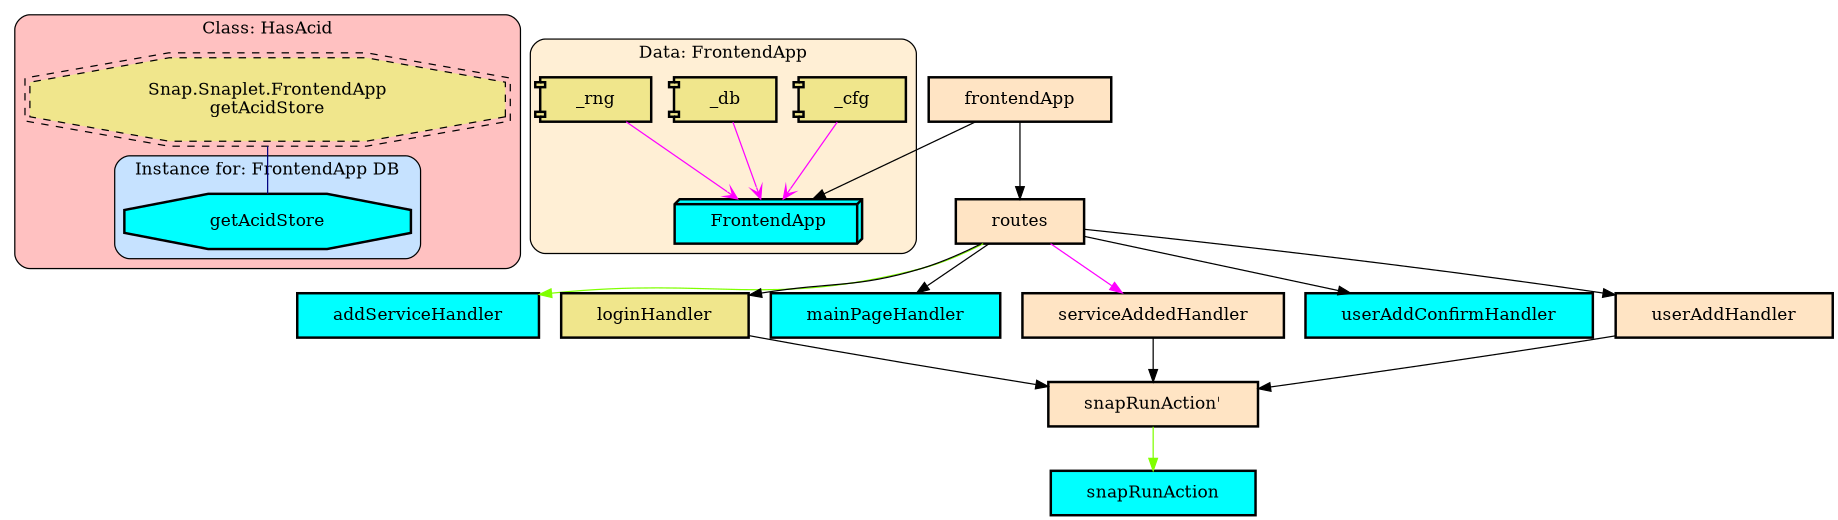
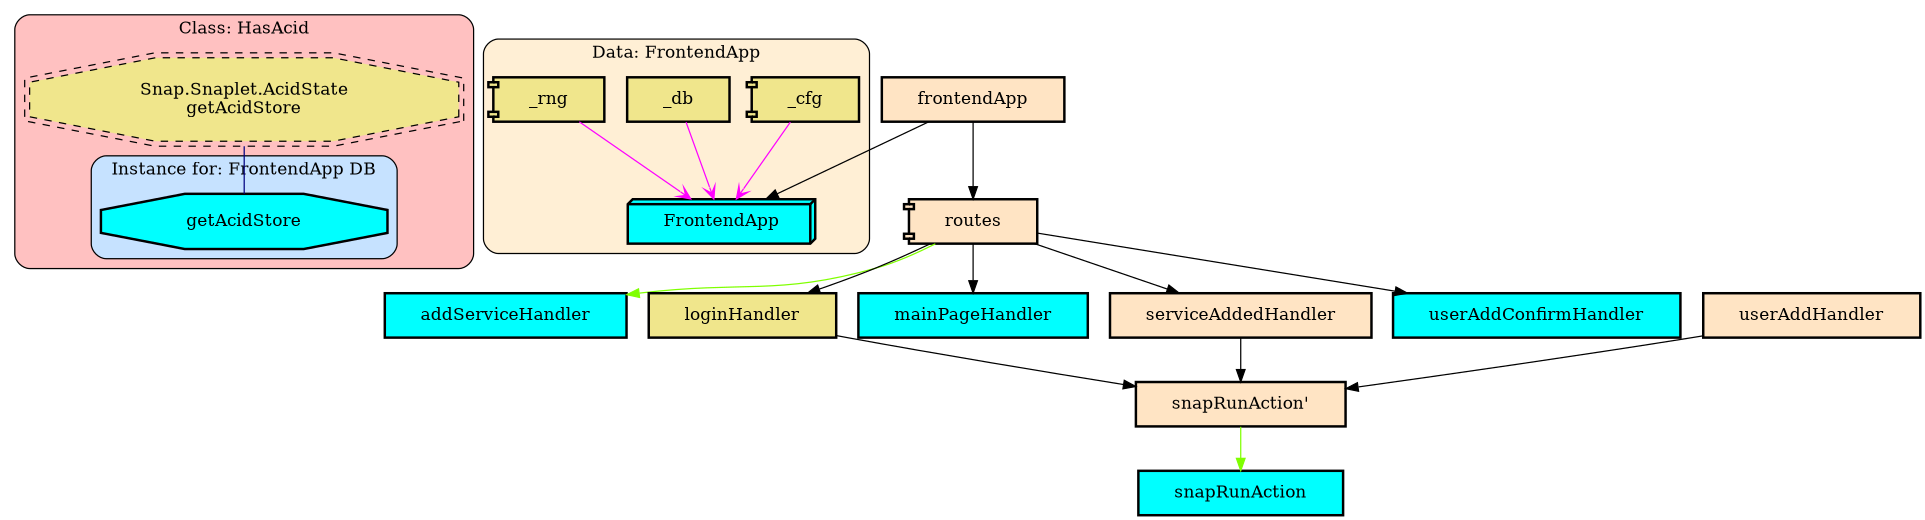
(268, 99) -> (244, 99)
(725, 99) -> (678, 99)
(1020, 221) -> (973, 221)
(1344, 259) -> none
(1081, 265) -> (1101, 266)
